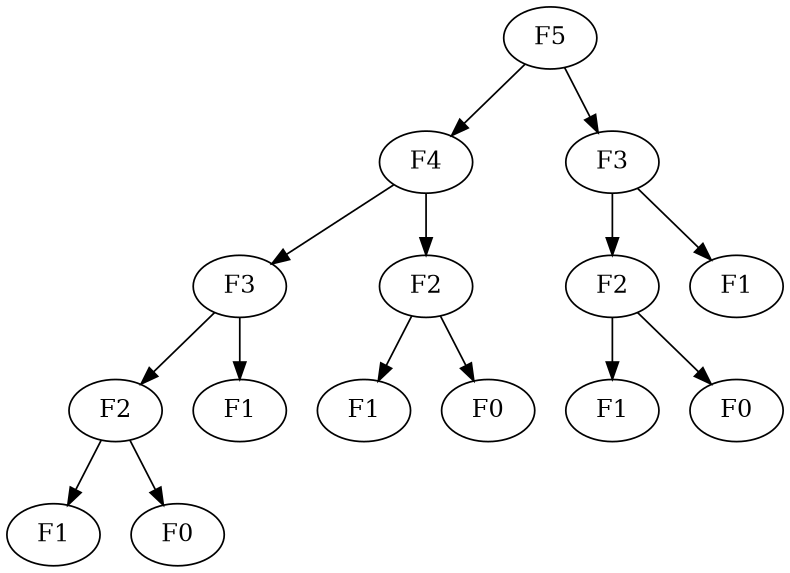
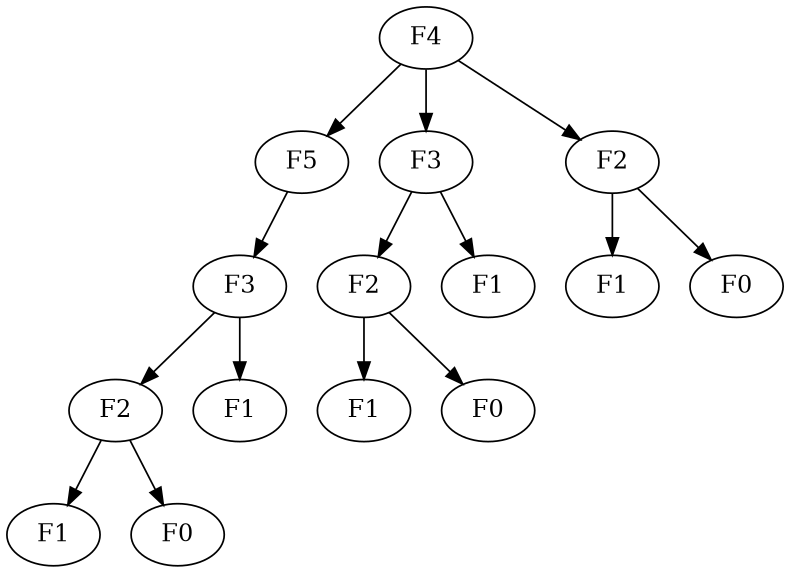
(495, 94) -> (370, 94)
